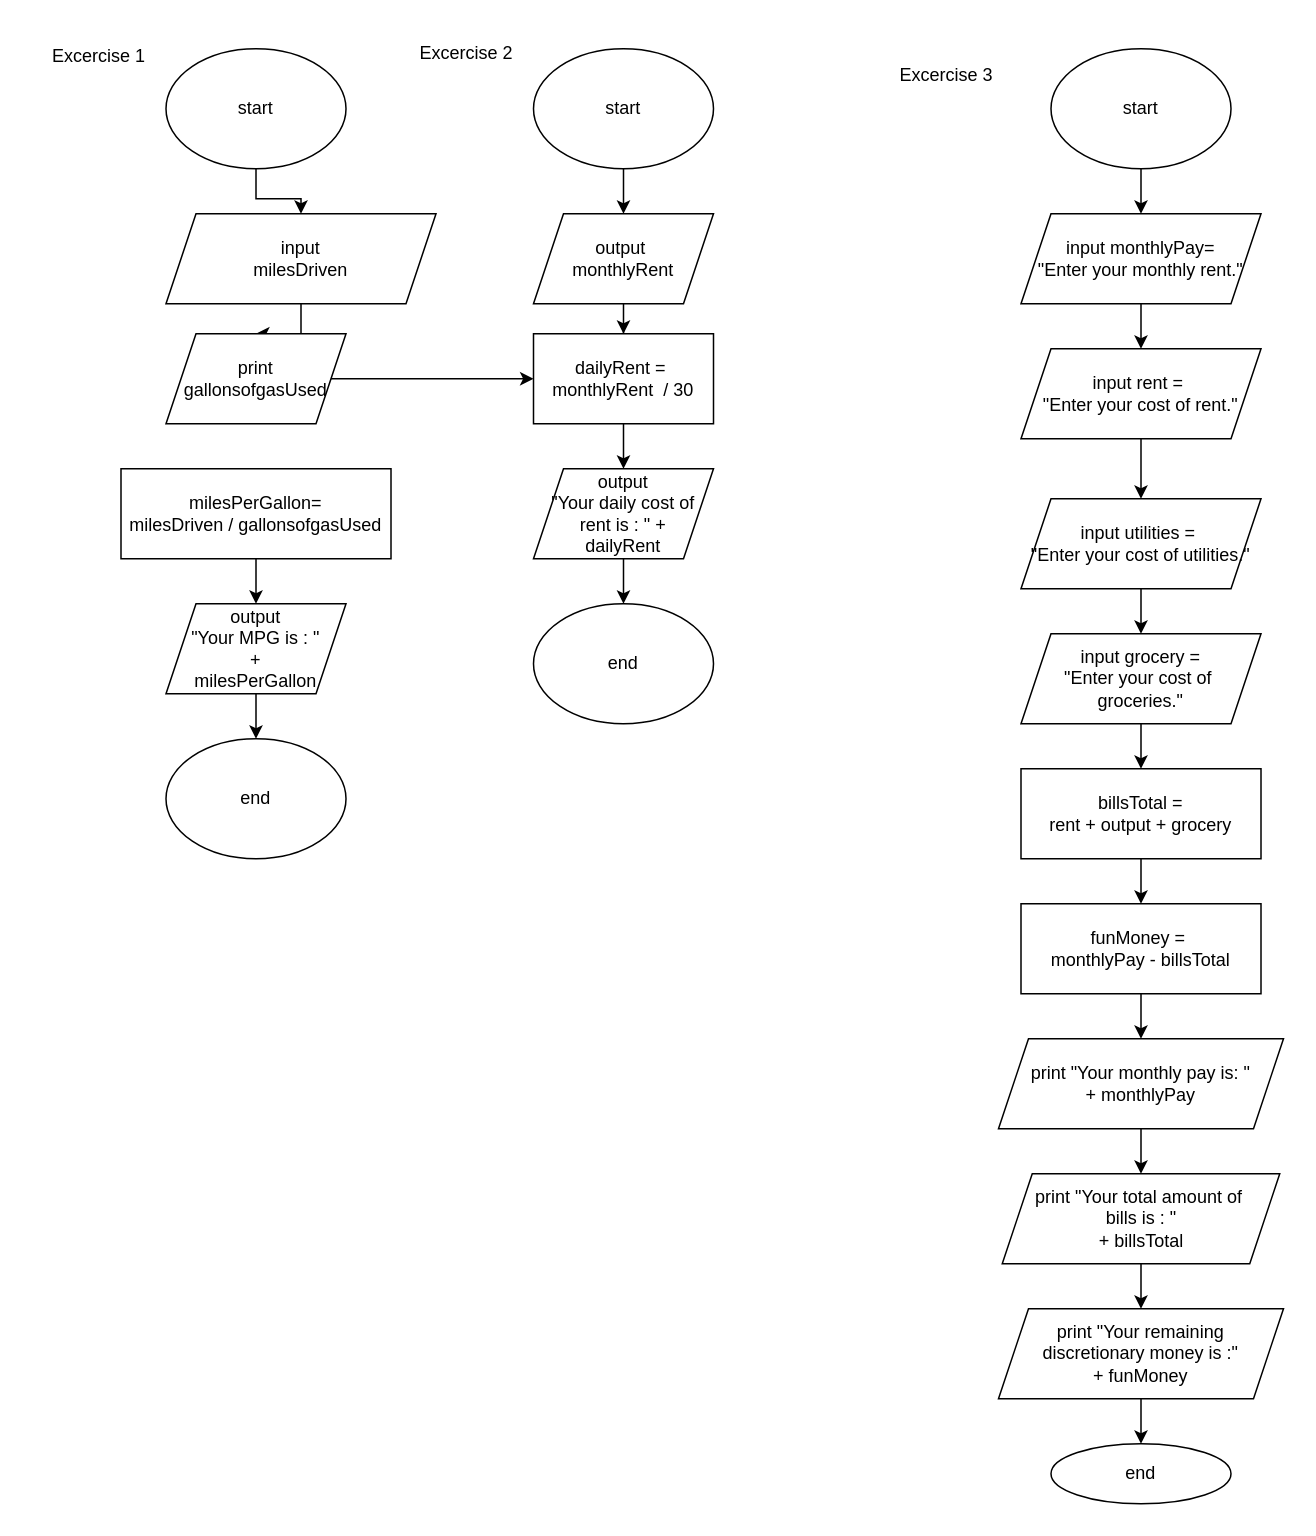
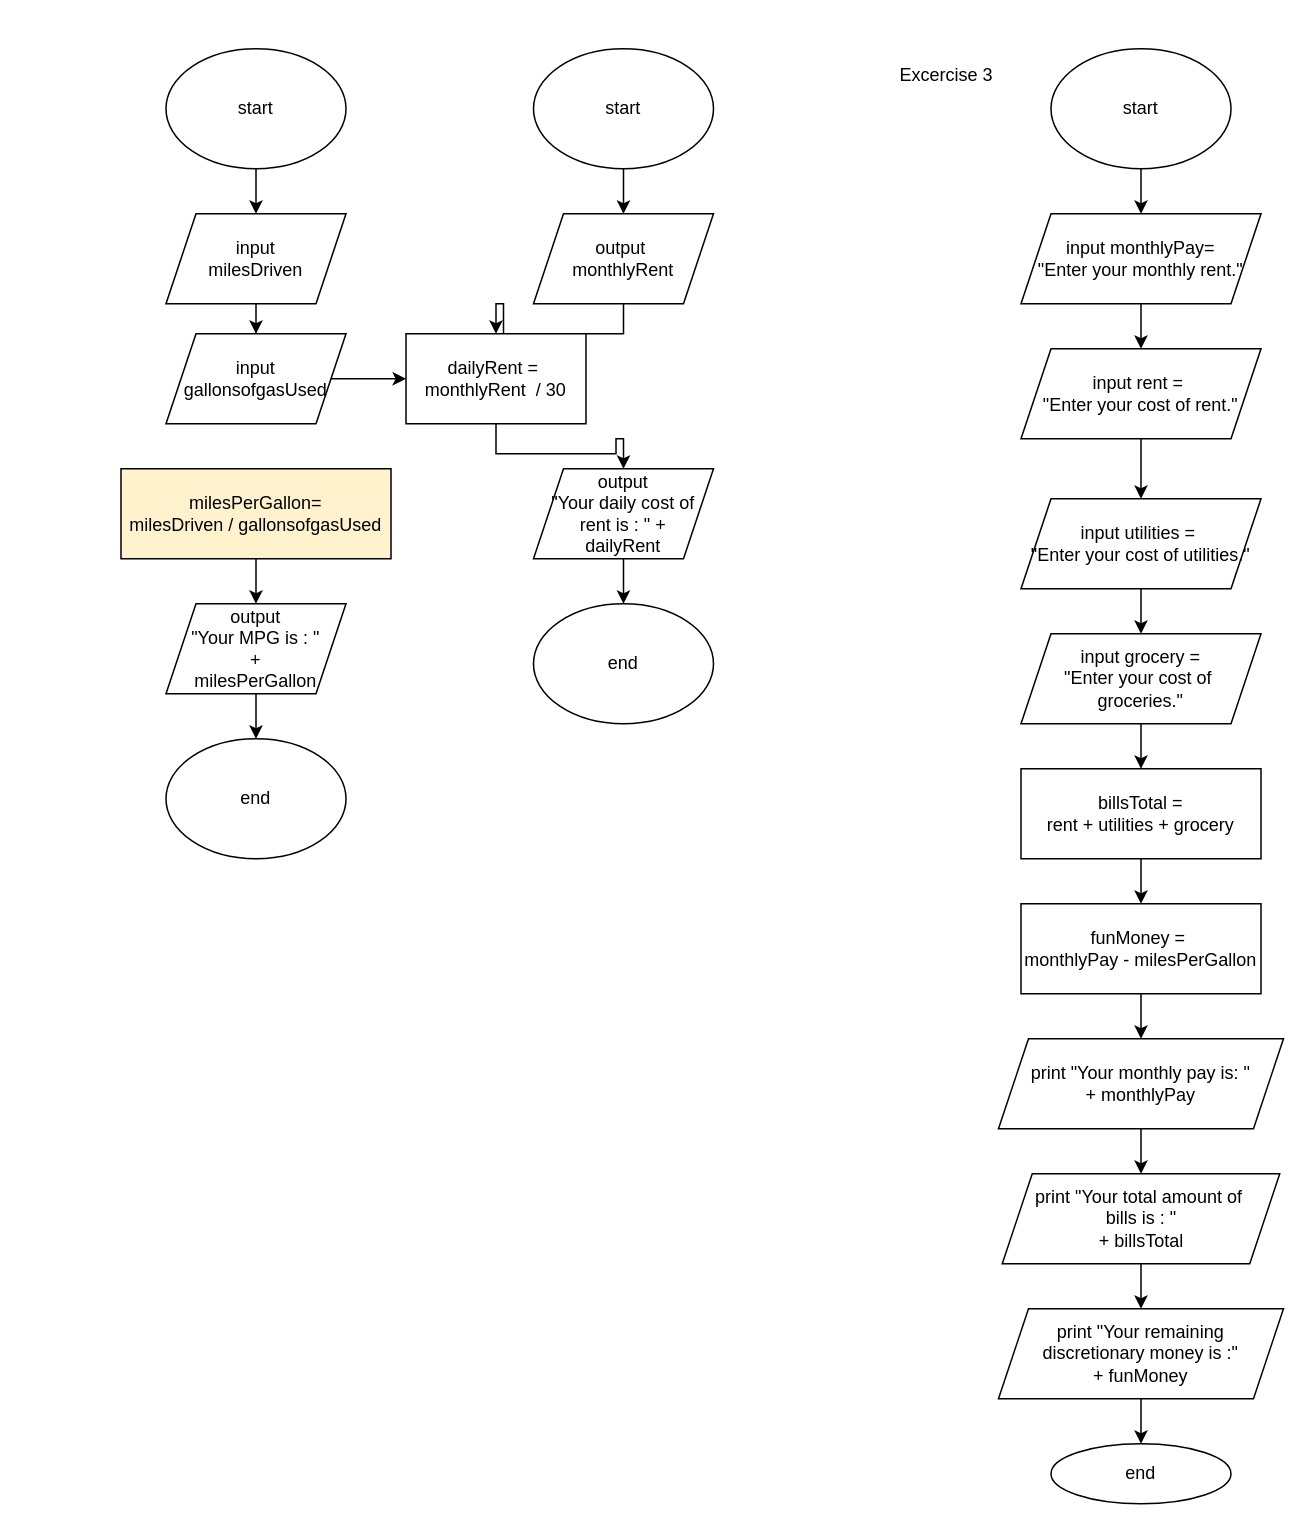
(466, 53) -> none
(98, 56) -> none
(301, 259) -> (256, 259)
(256, 379) -> (256, 379)
(623, 379) -> (496, 379)
(256, 514) -> (256, 514)
(1141, 814) -> (1141, 814)
(1141, 949) -> (1141, 949)
